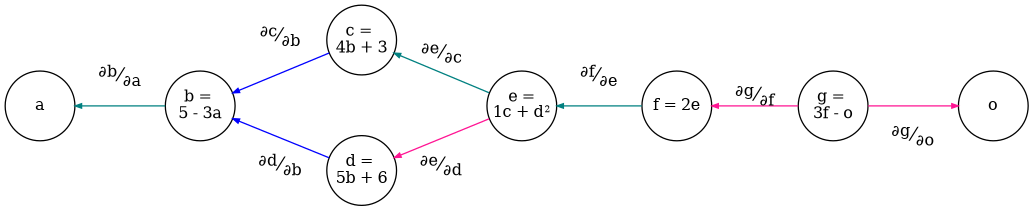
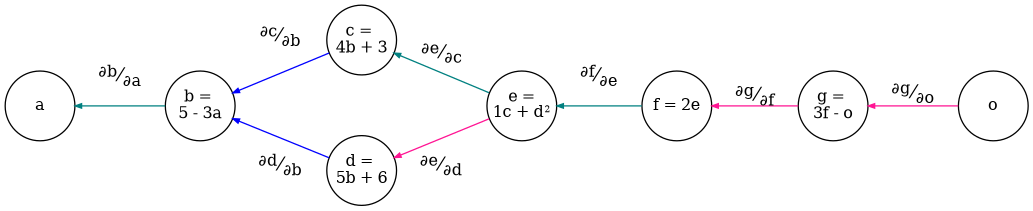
(910, 106) -> (917, 106)
